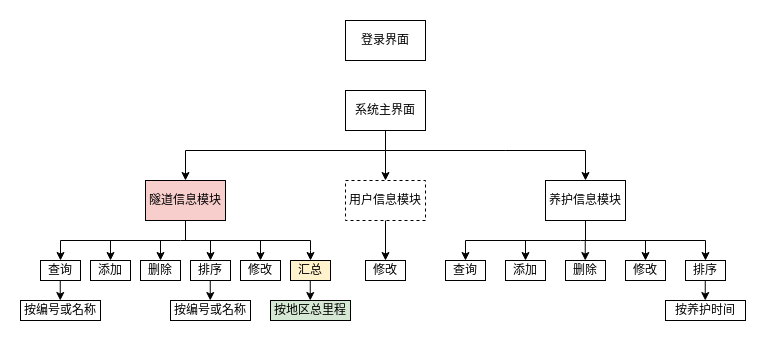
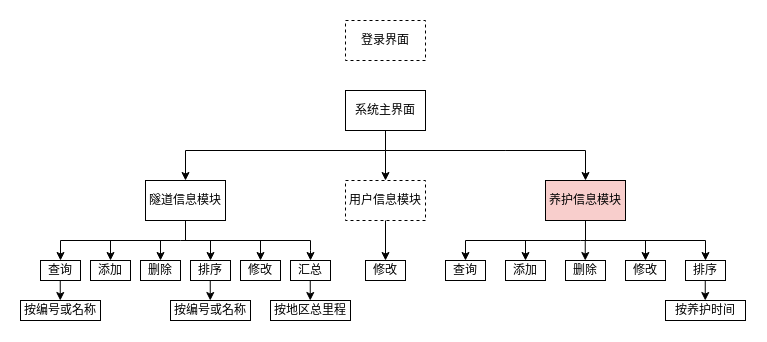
(386, 41) -> (386, 41)
(186, 201) -> (186, 201)
(586, 201) -> (586, 201)
(311, 271) -> (311, 271)
(311, 311) -> (311, 311)
